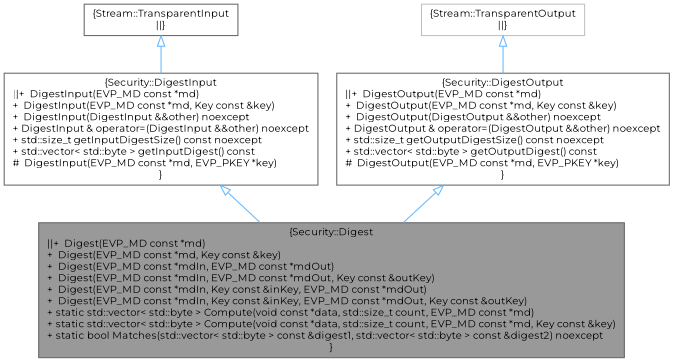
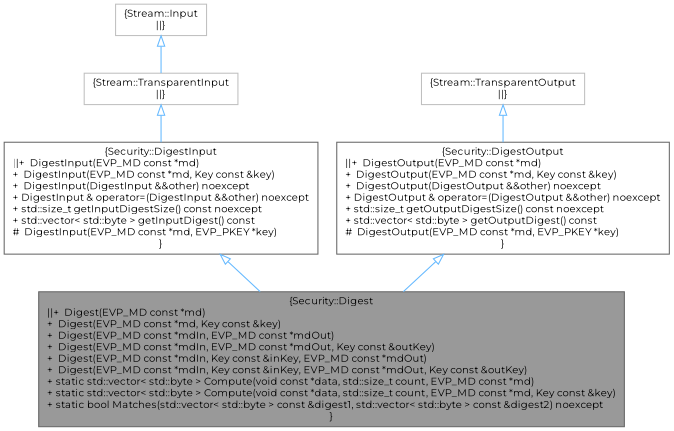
(161, 20) -> (161, 89)
none -> (161, 20)
